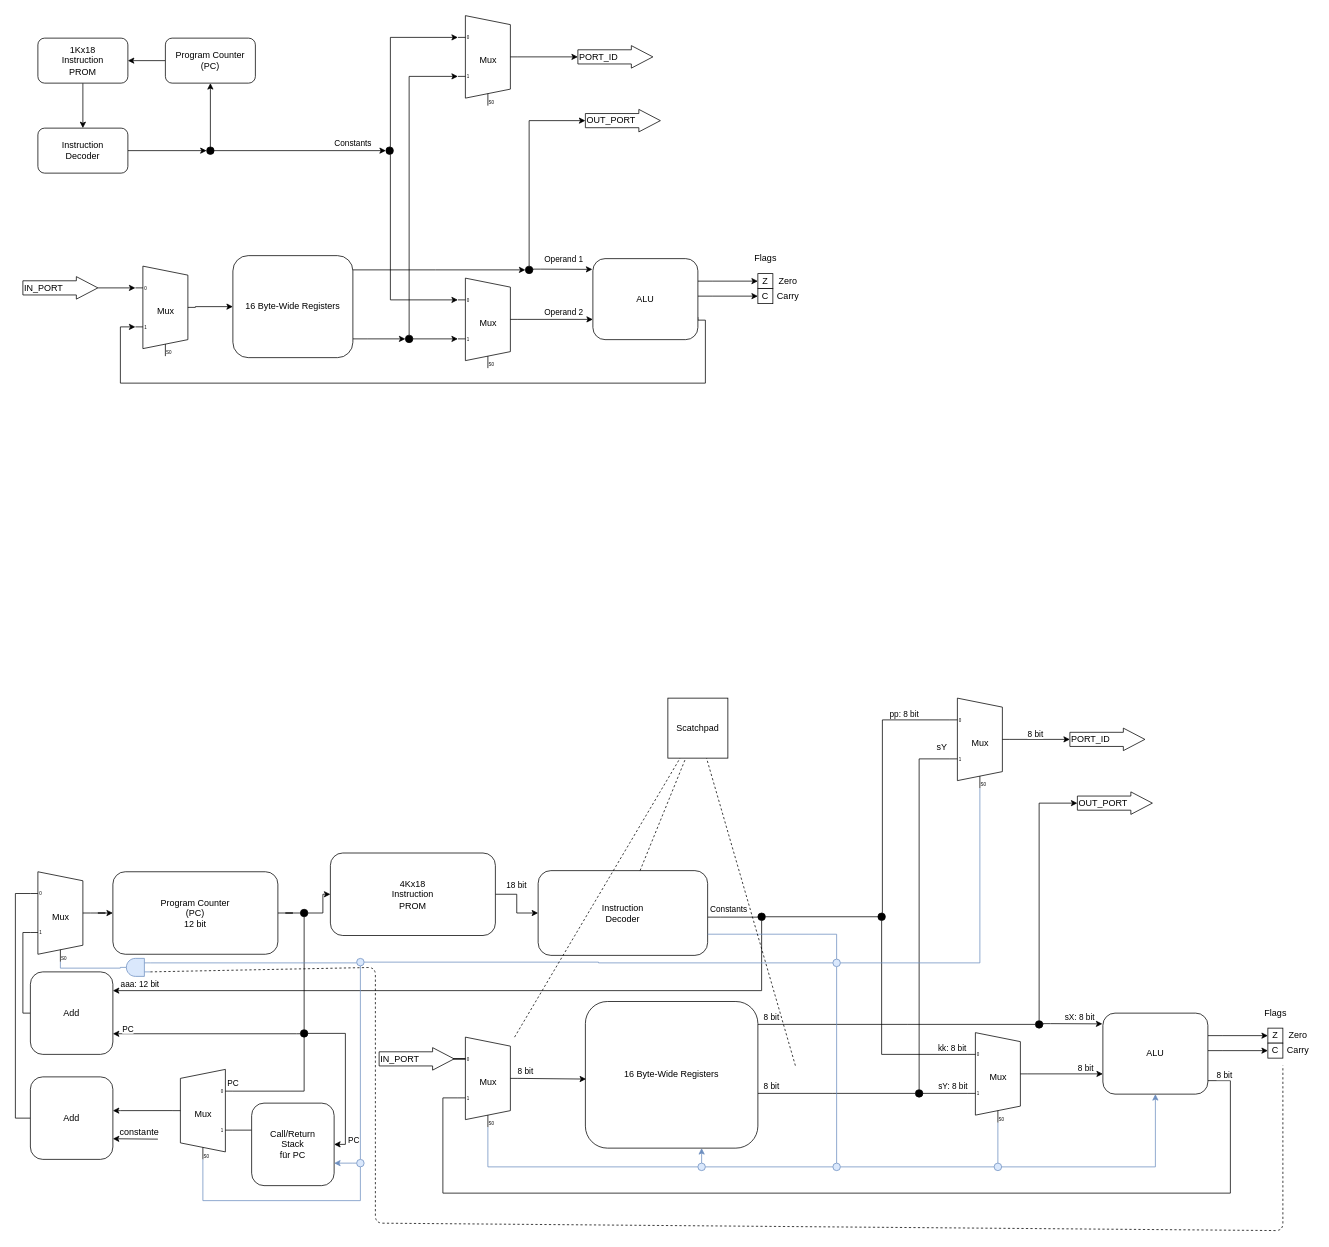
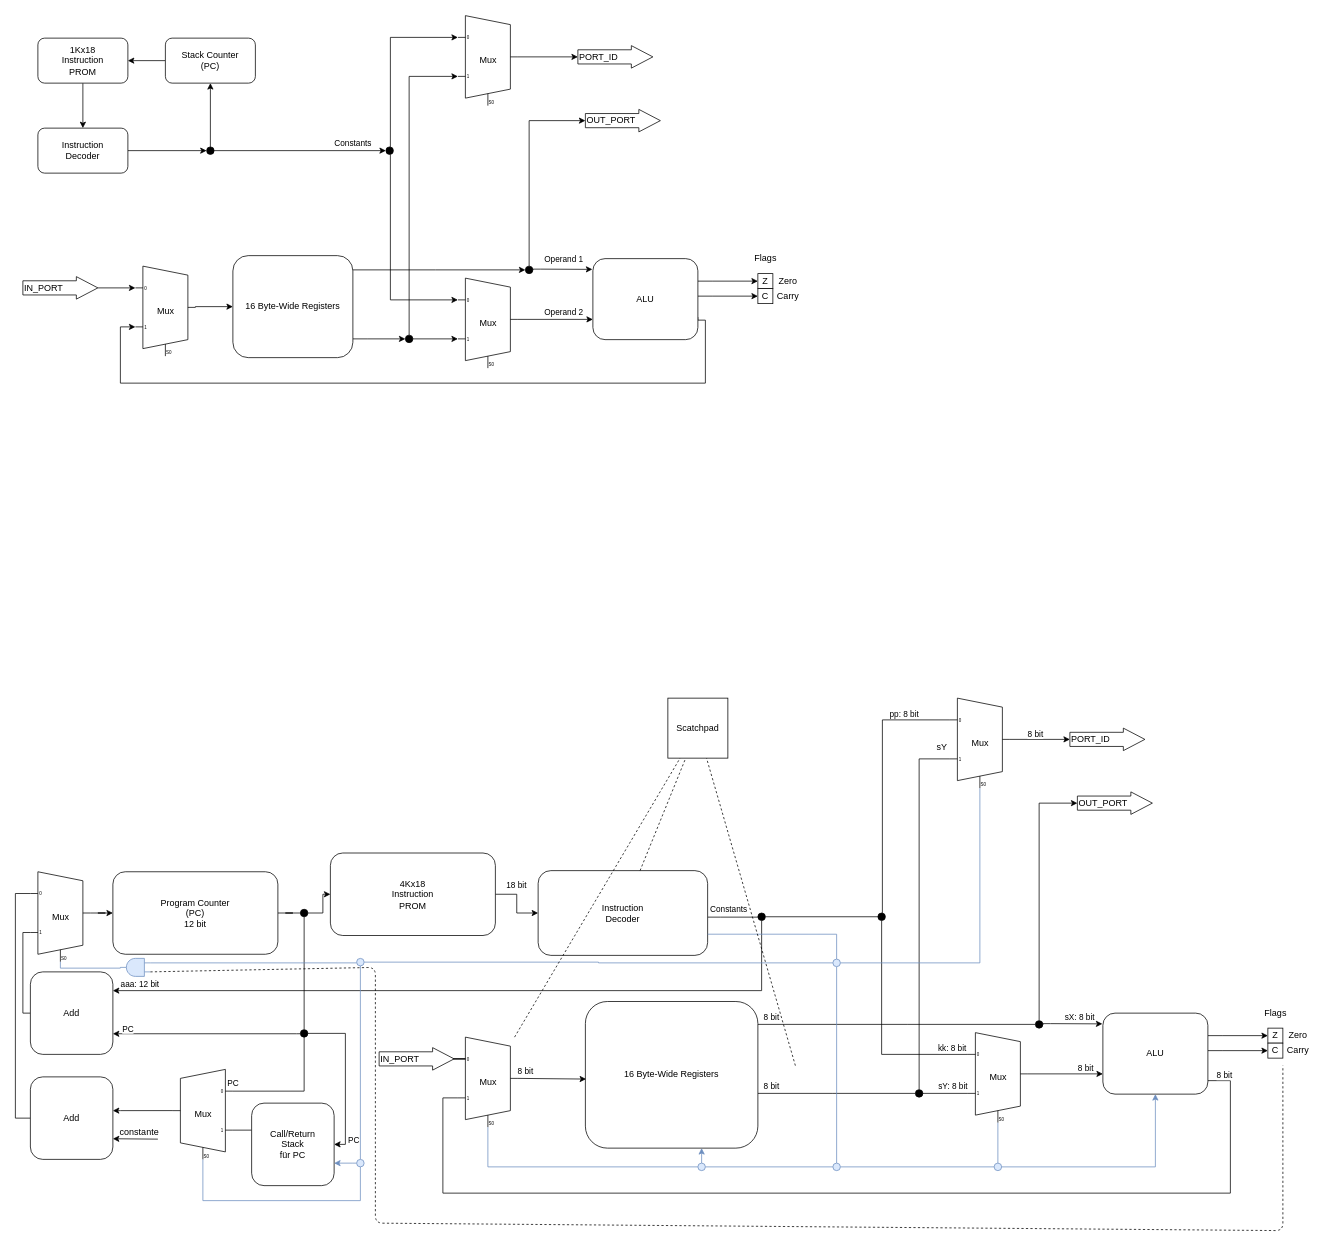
(210, 60) -> (210, 60)
